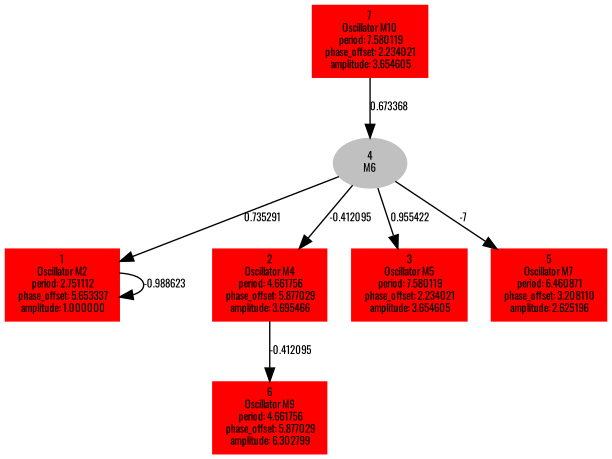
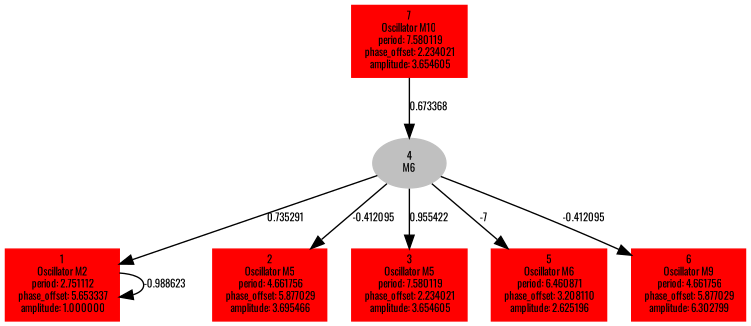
(270, 272) -> (270, 272)
(549, 272) -> (549, 272)
(270, 345) -> (530, 212)
